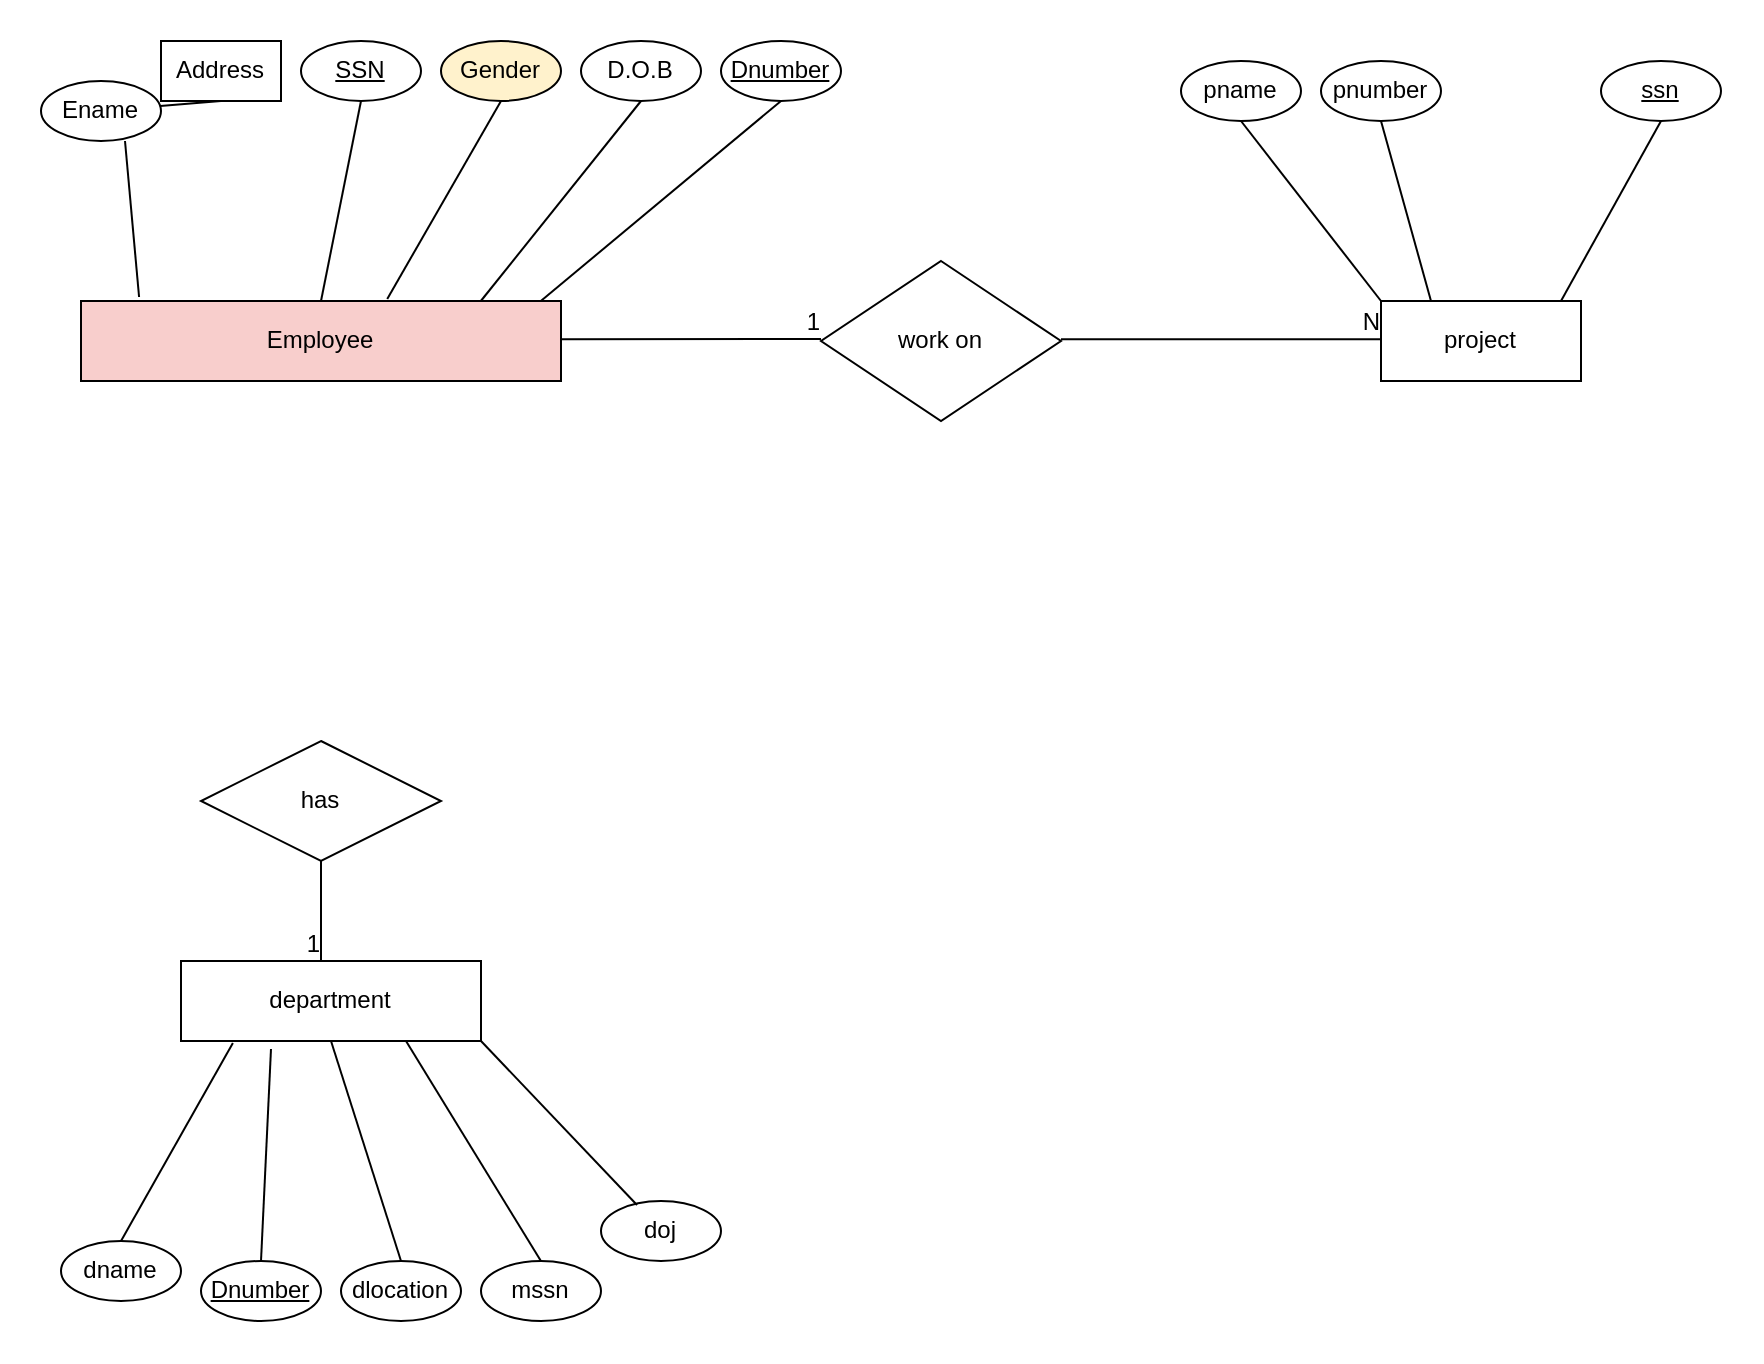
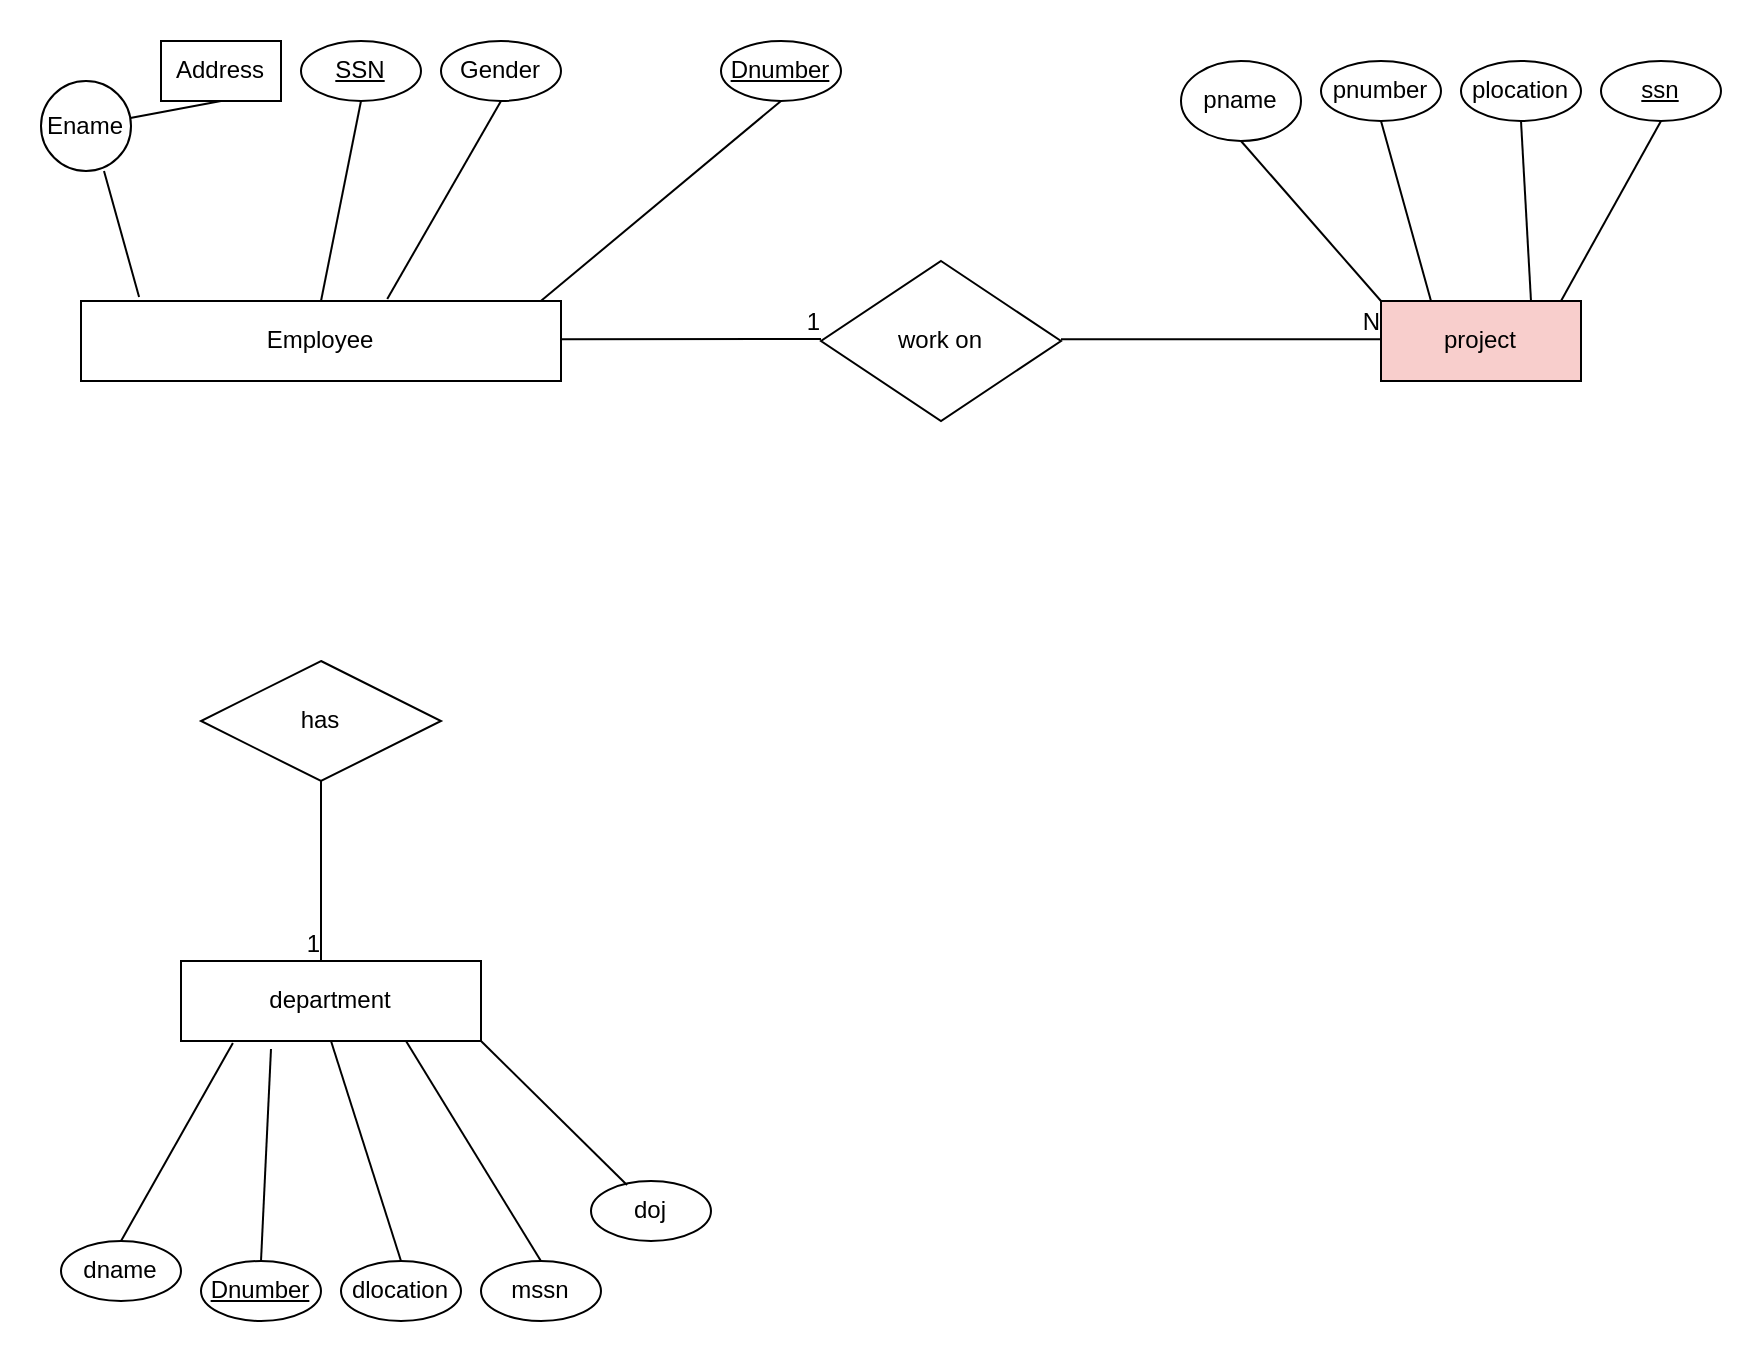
(501, 71) -> (501, 71)
(641, 71) -> none
(1241, 91) -> (1241, 101)
none -> (1521, 91)
(101, 111) -> (86, 126)
(561, 201) -> none
none -> (1526, 211)
(321, 341) -> (321, 341)
(1481, 341) -> (1481, 341)
(321, 801) -> (321, 721)
(661, 1231) -> (651, 1211)
